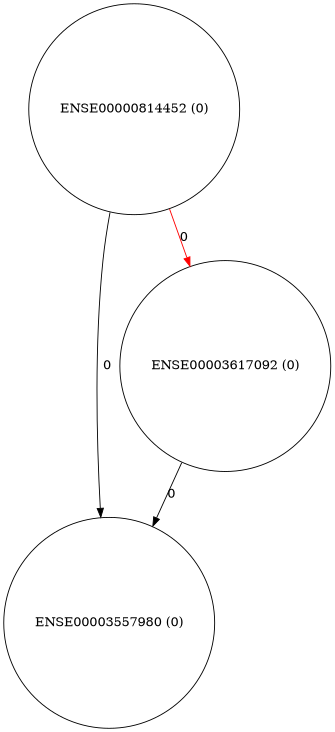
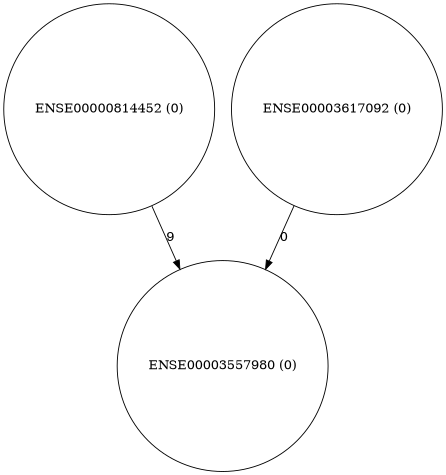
(178, 233) -> none
(107, 366) -> (171, 238)
